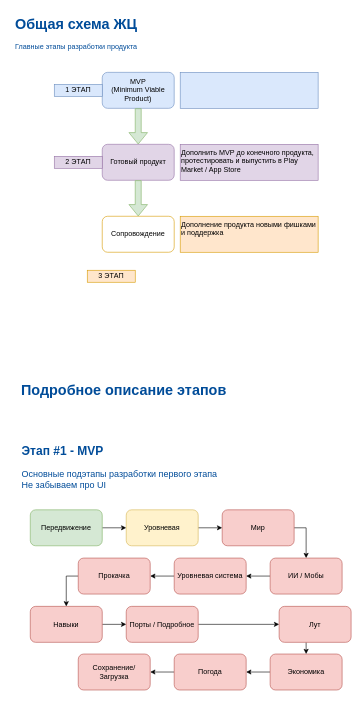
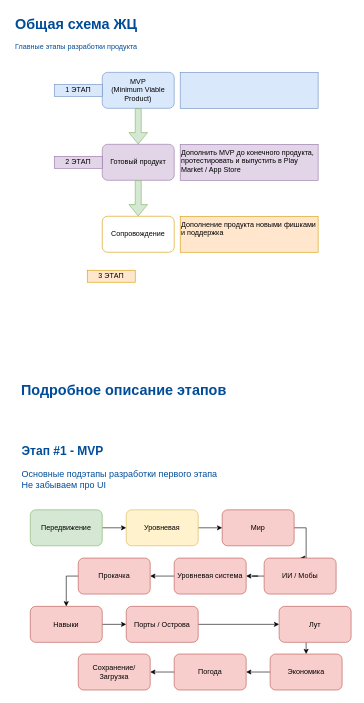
(306, 576) -> (300, 576)
(162, 625) -> (162, 625)
